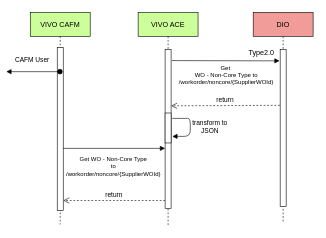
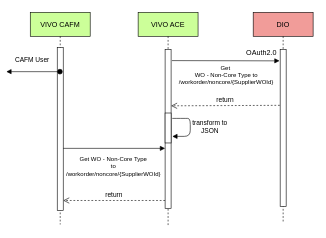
(262, 53) -> (262, 53)
